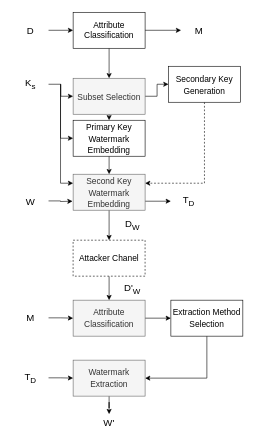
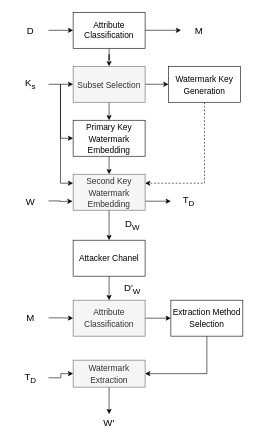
(204, 84) -> (204, 84)
(109, 96) -> (109, 84)
(109, 258) -> (109, 258)
(109, 378) -> (109, 374)
